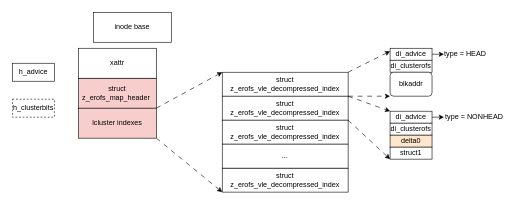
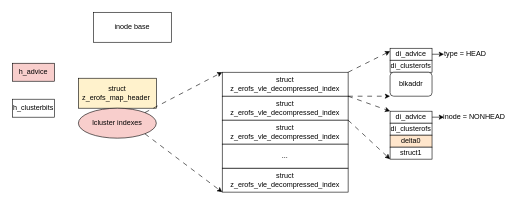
(117, 63) -> none
(33, 72) -> (33, 72)
(117, 93) -> (117, 93)
(33, 108) -> (33, 108)
(475, 117) -> (475, 117)
(117, 123) -> (117, 123)
